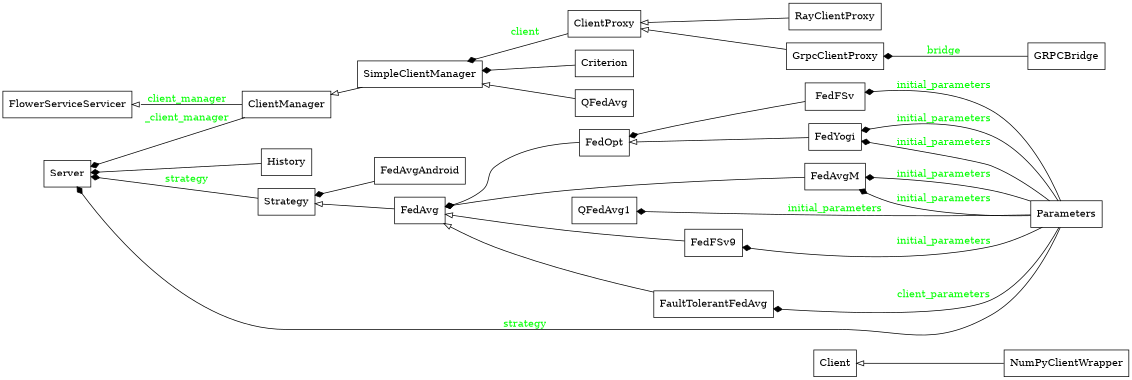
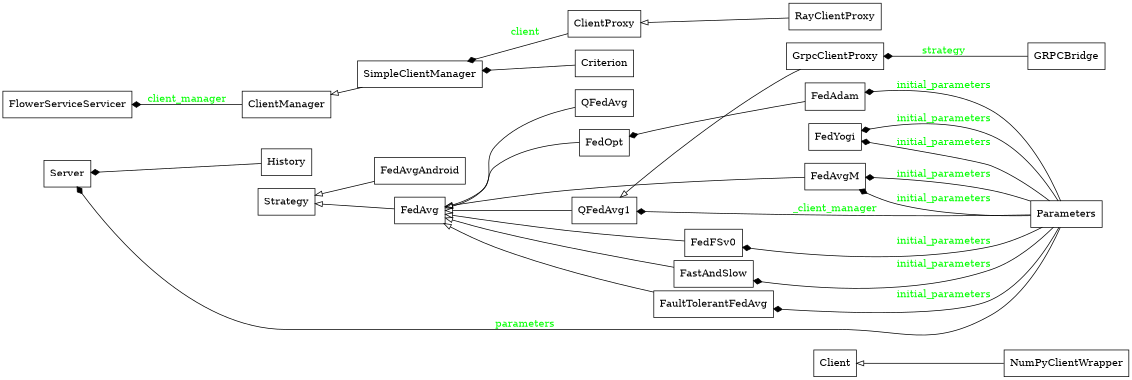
(717, 40) -> (710, 126)
(944, 51) -> (944, 51)
(532, 92) -> (498, 143)
(835, 97) -> (835, 97)
(191, 105) -> (191, 105)
(723, 140) -> none
(172, 141) -> none
(507, 159) -> (507, 159)
(628, 186) -> (619, 186)
(179, 188) -> none
(348, 188) -> (348, 188)
(835, 209) -> (835, 209)
none -> (512, 210)
(714, 243) -> (714, 243)
none -> (714, 274)
(944, 294) -> (944, 294)
(525, 324) -> (525, 324)
